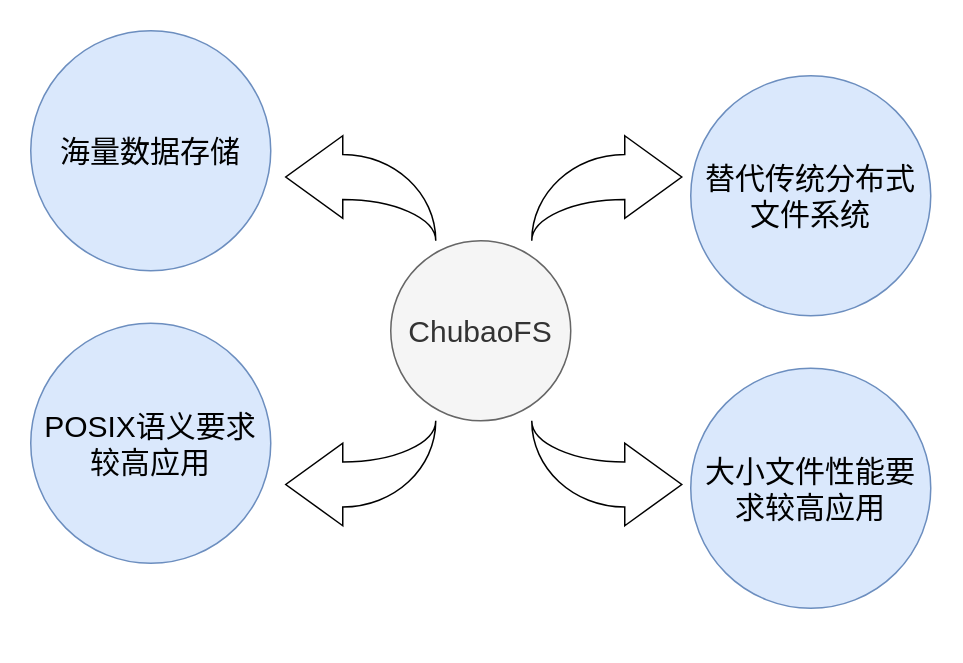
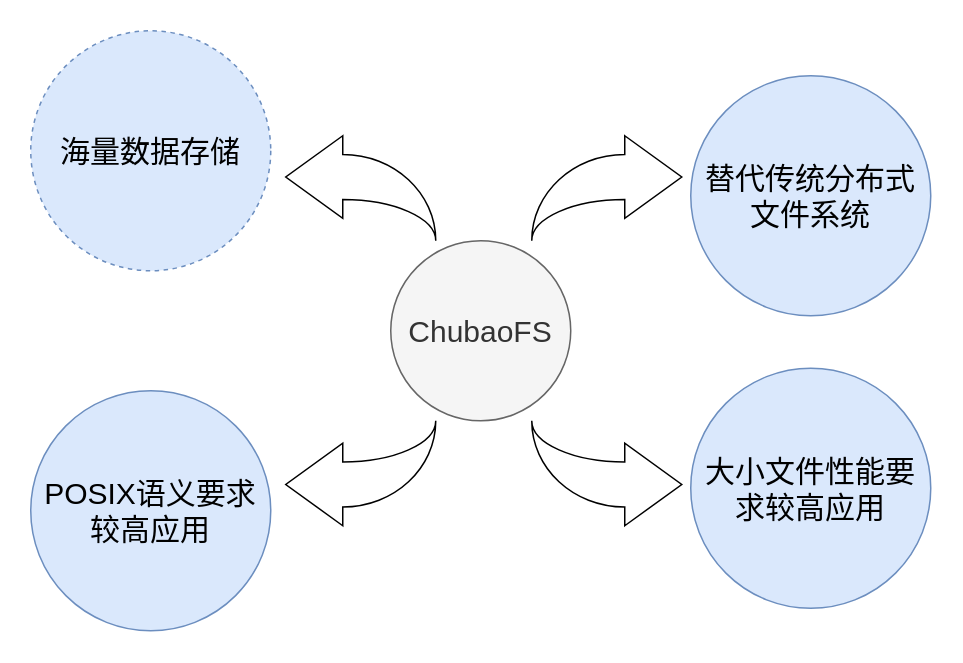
(151, 151) -> (151, 151)
(151, 443) -> (151, 511)
